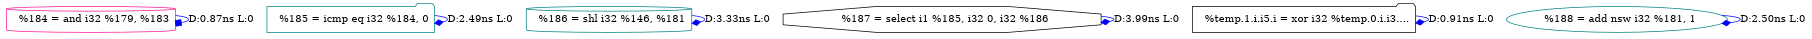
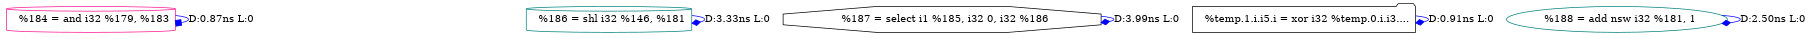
(351, 19) -> none
